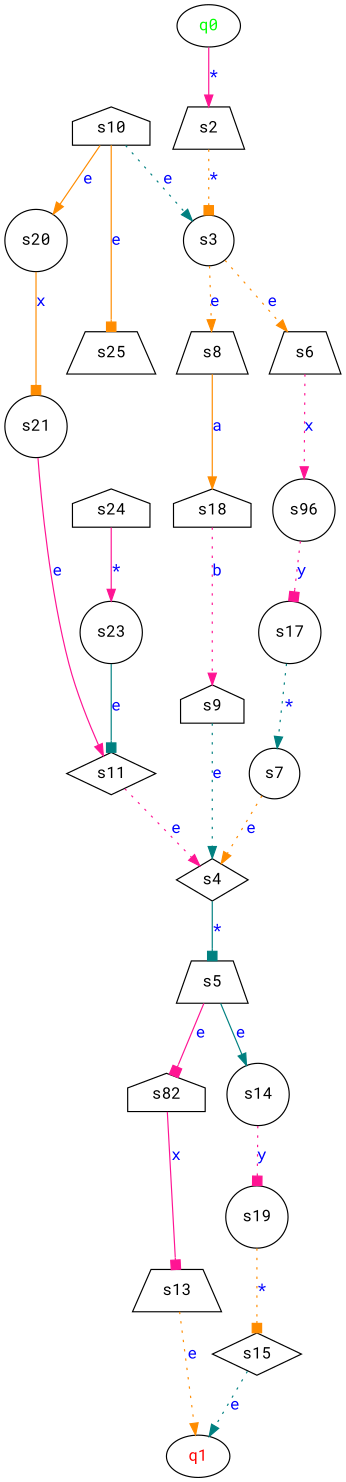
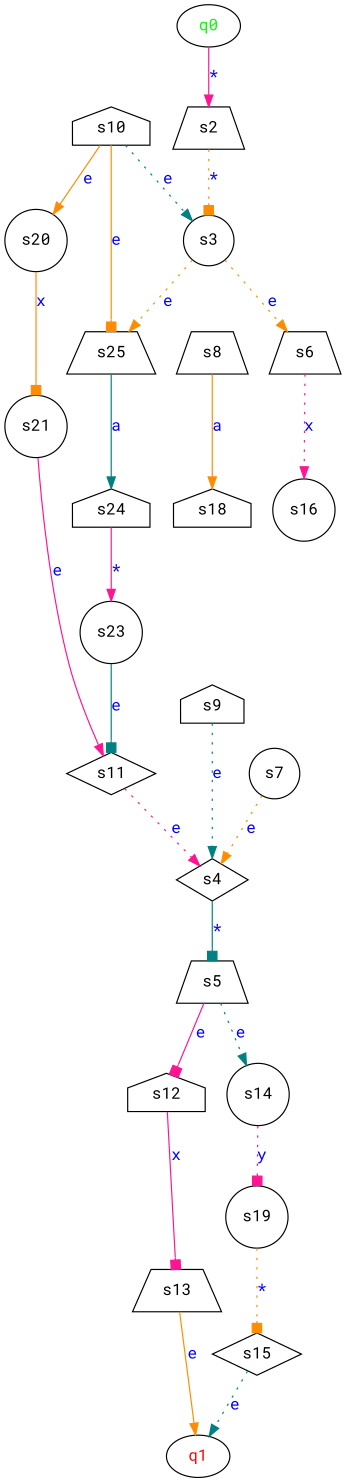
(210, 293) -> (165, 291)
none -> (111, 426)
(304, 510) -> (304, 510)
(212, 600) -> none
(290, 632) -> none
(231, 1029) -> (231, 1029)
(166, 1094) -> (166, 1094)
(187, 1368) -> (187, 1368)
